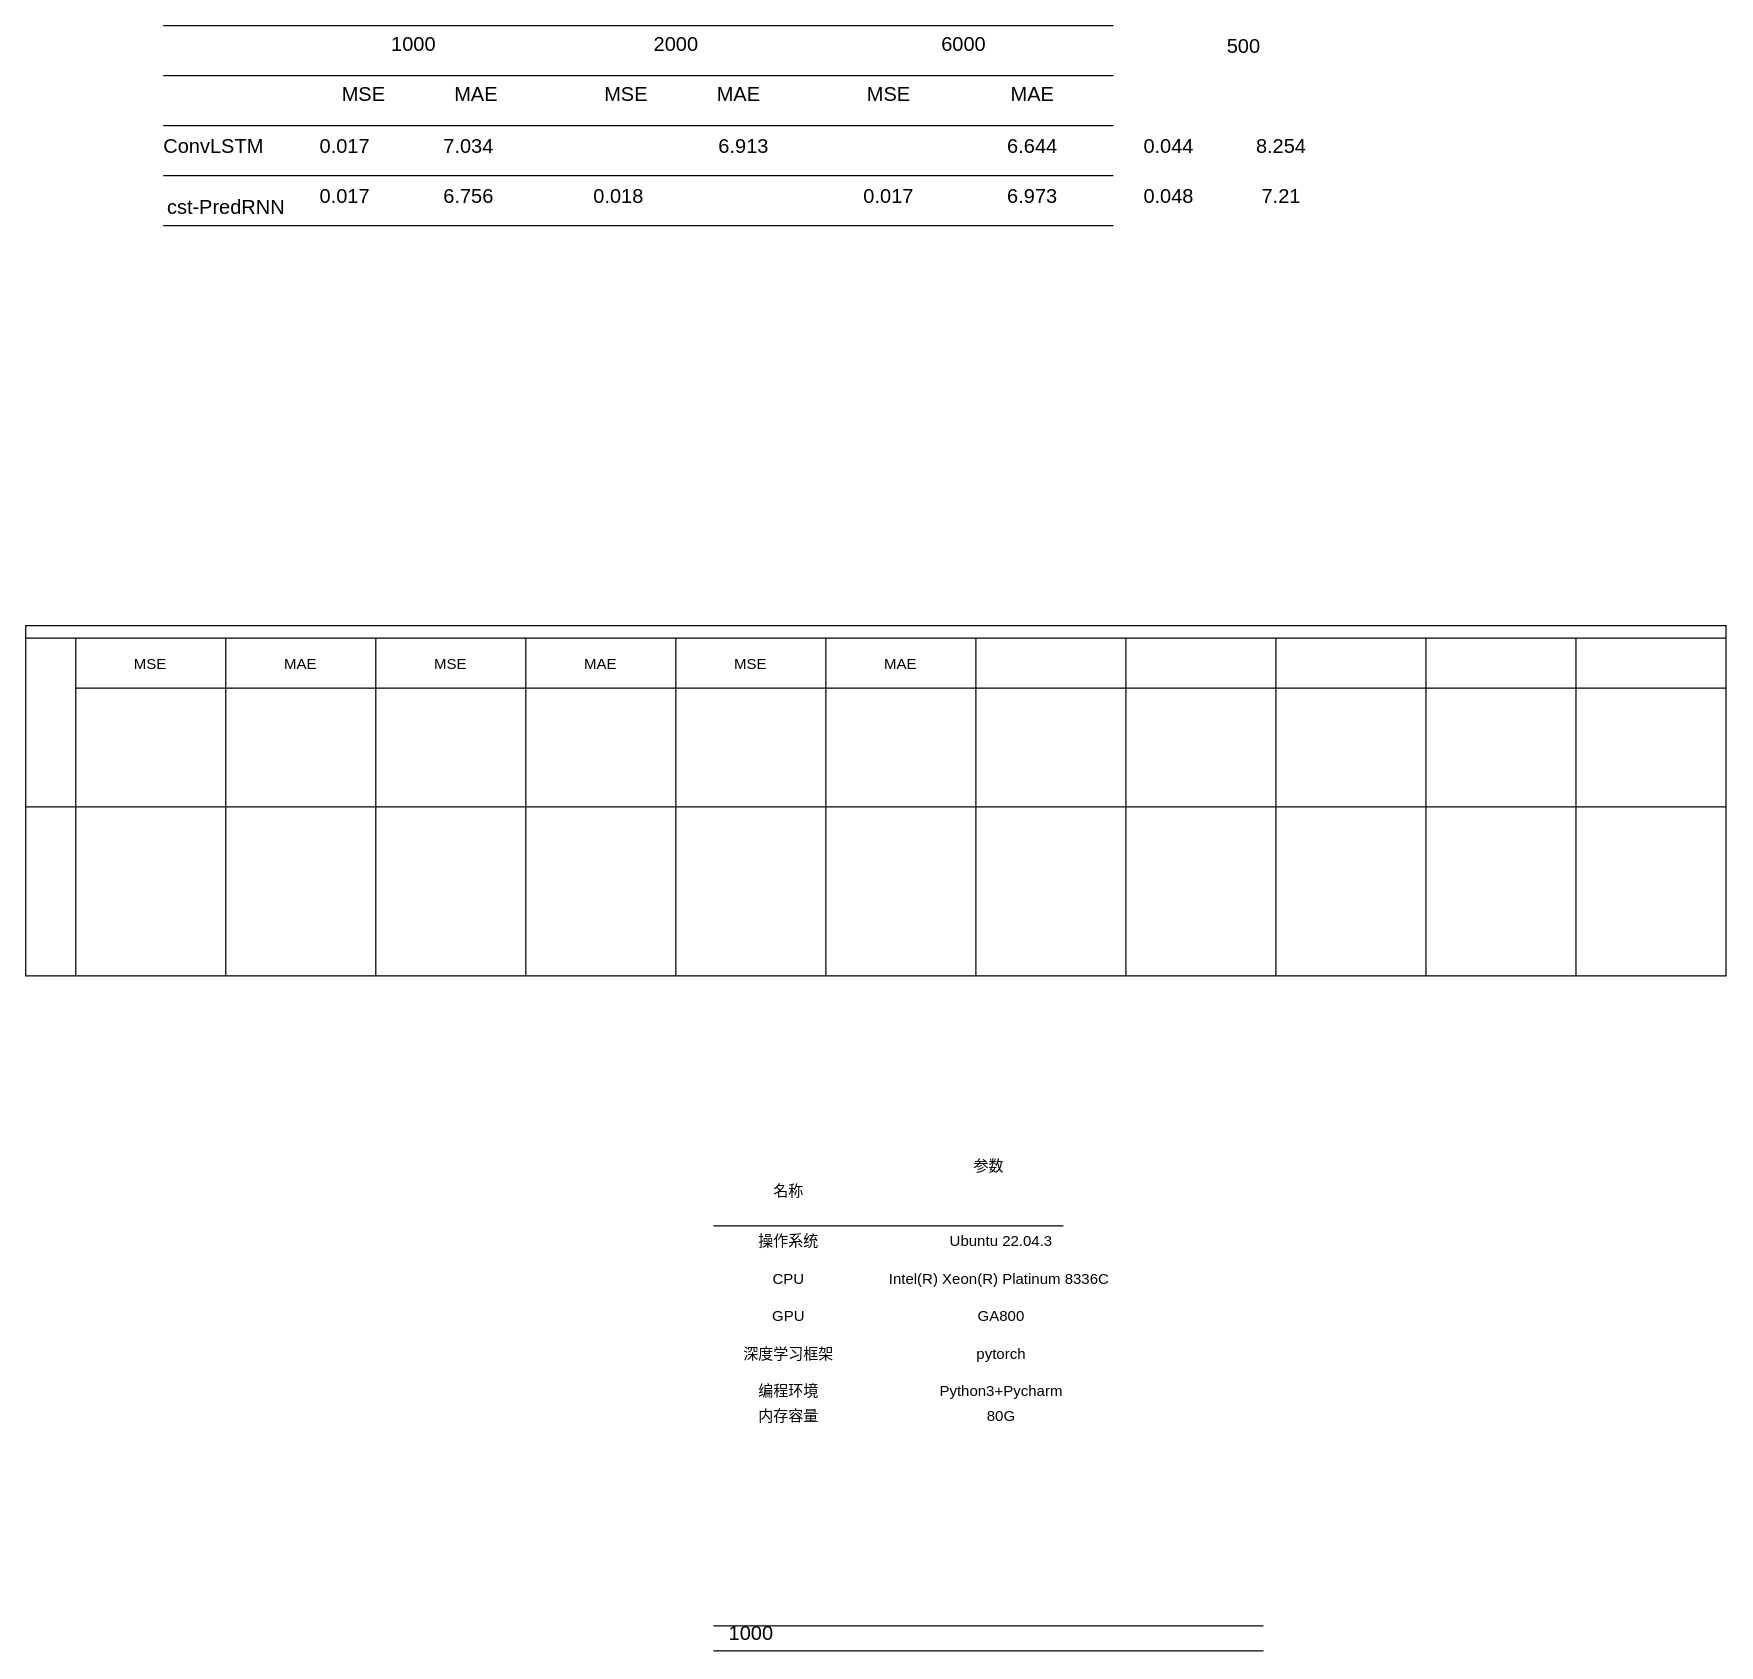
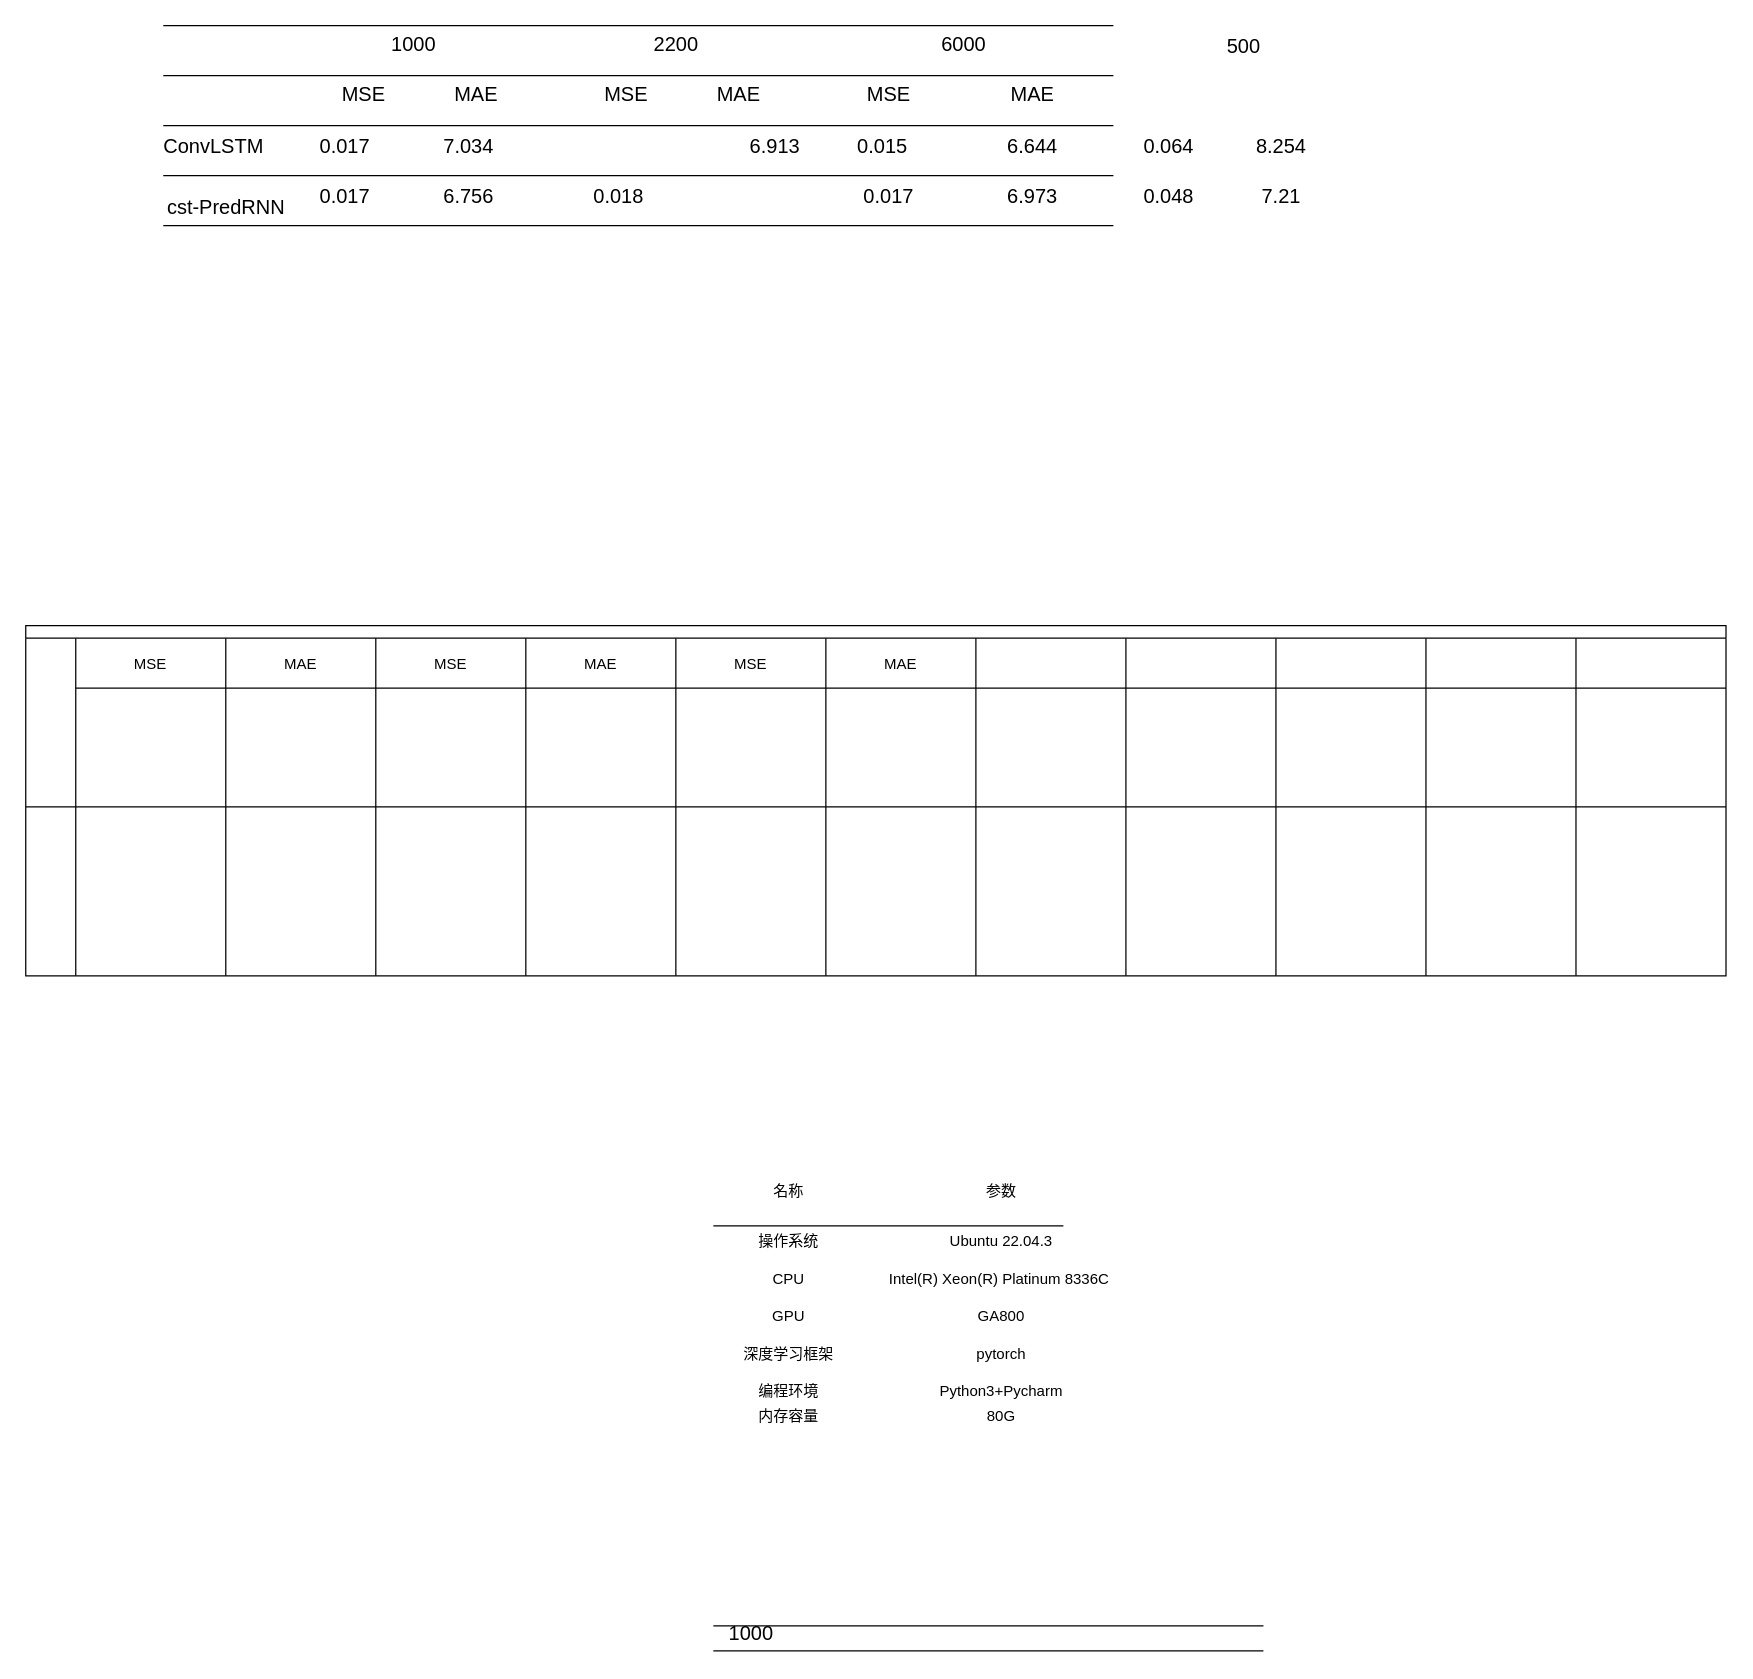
(676, 44) -> (676, 44)
(743, 146) -> (774, 146)
none -> (882, 146)
(1169, 146) -> (1169, 146)
(988, 1167) -> (1001, 1192)
